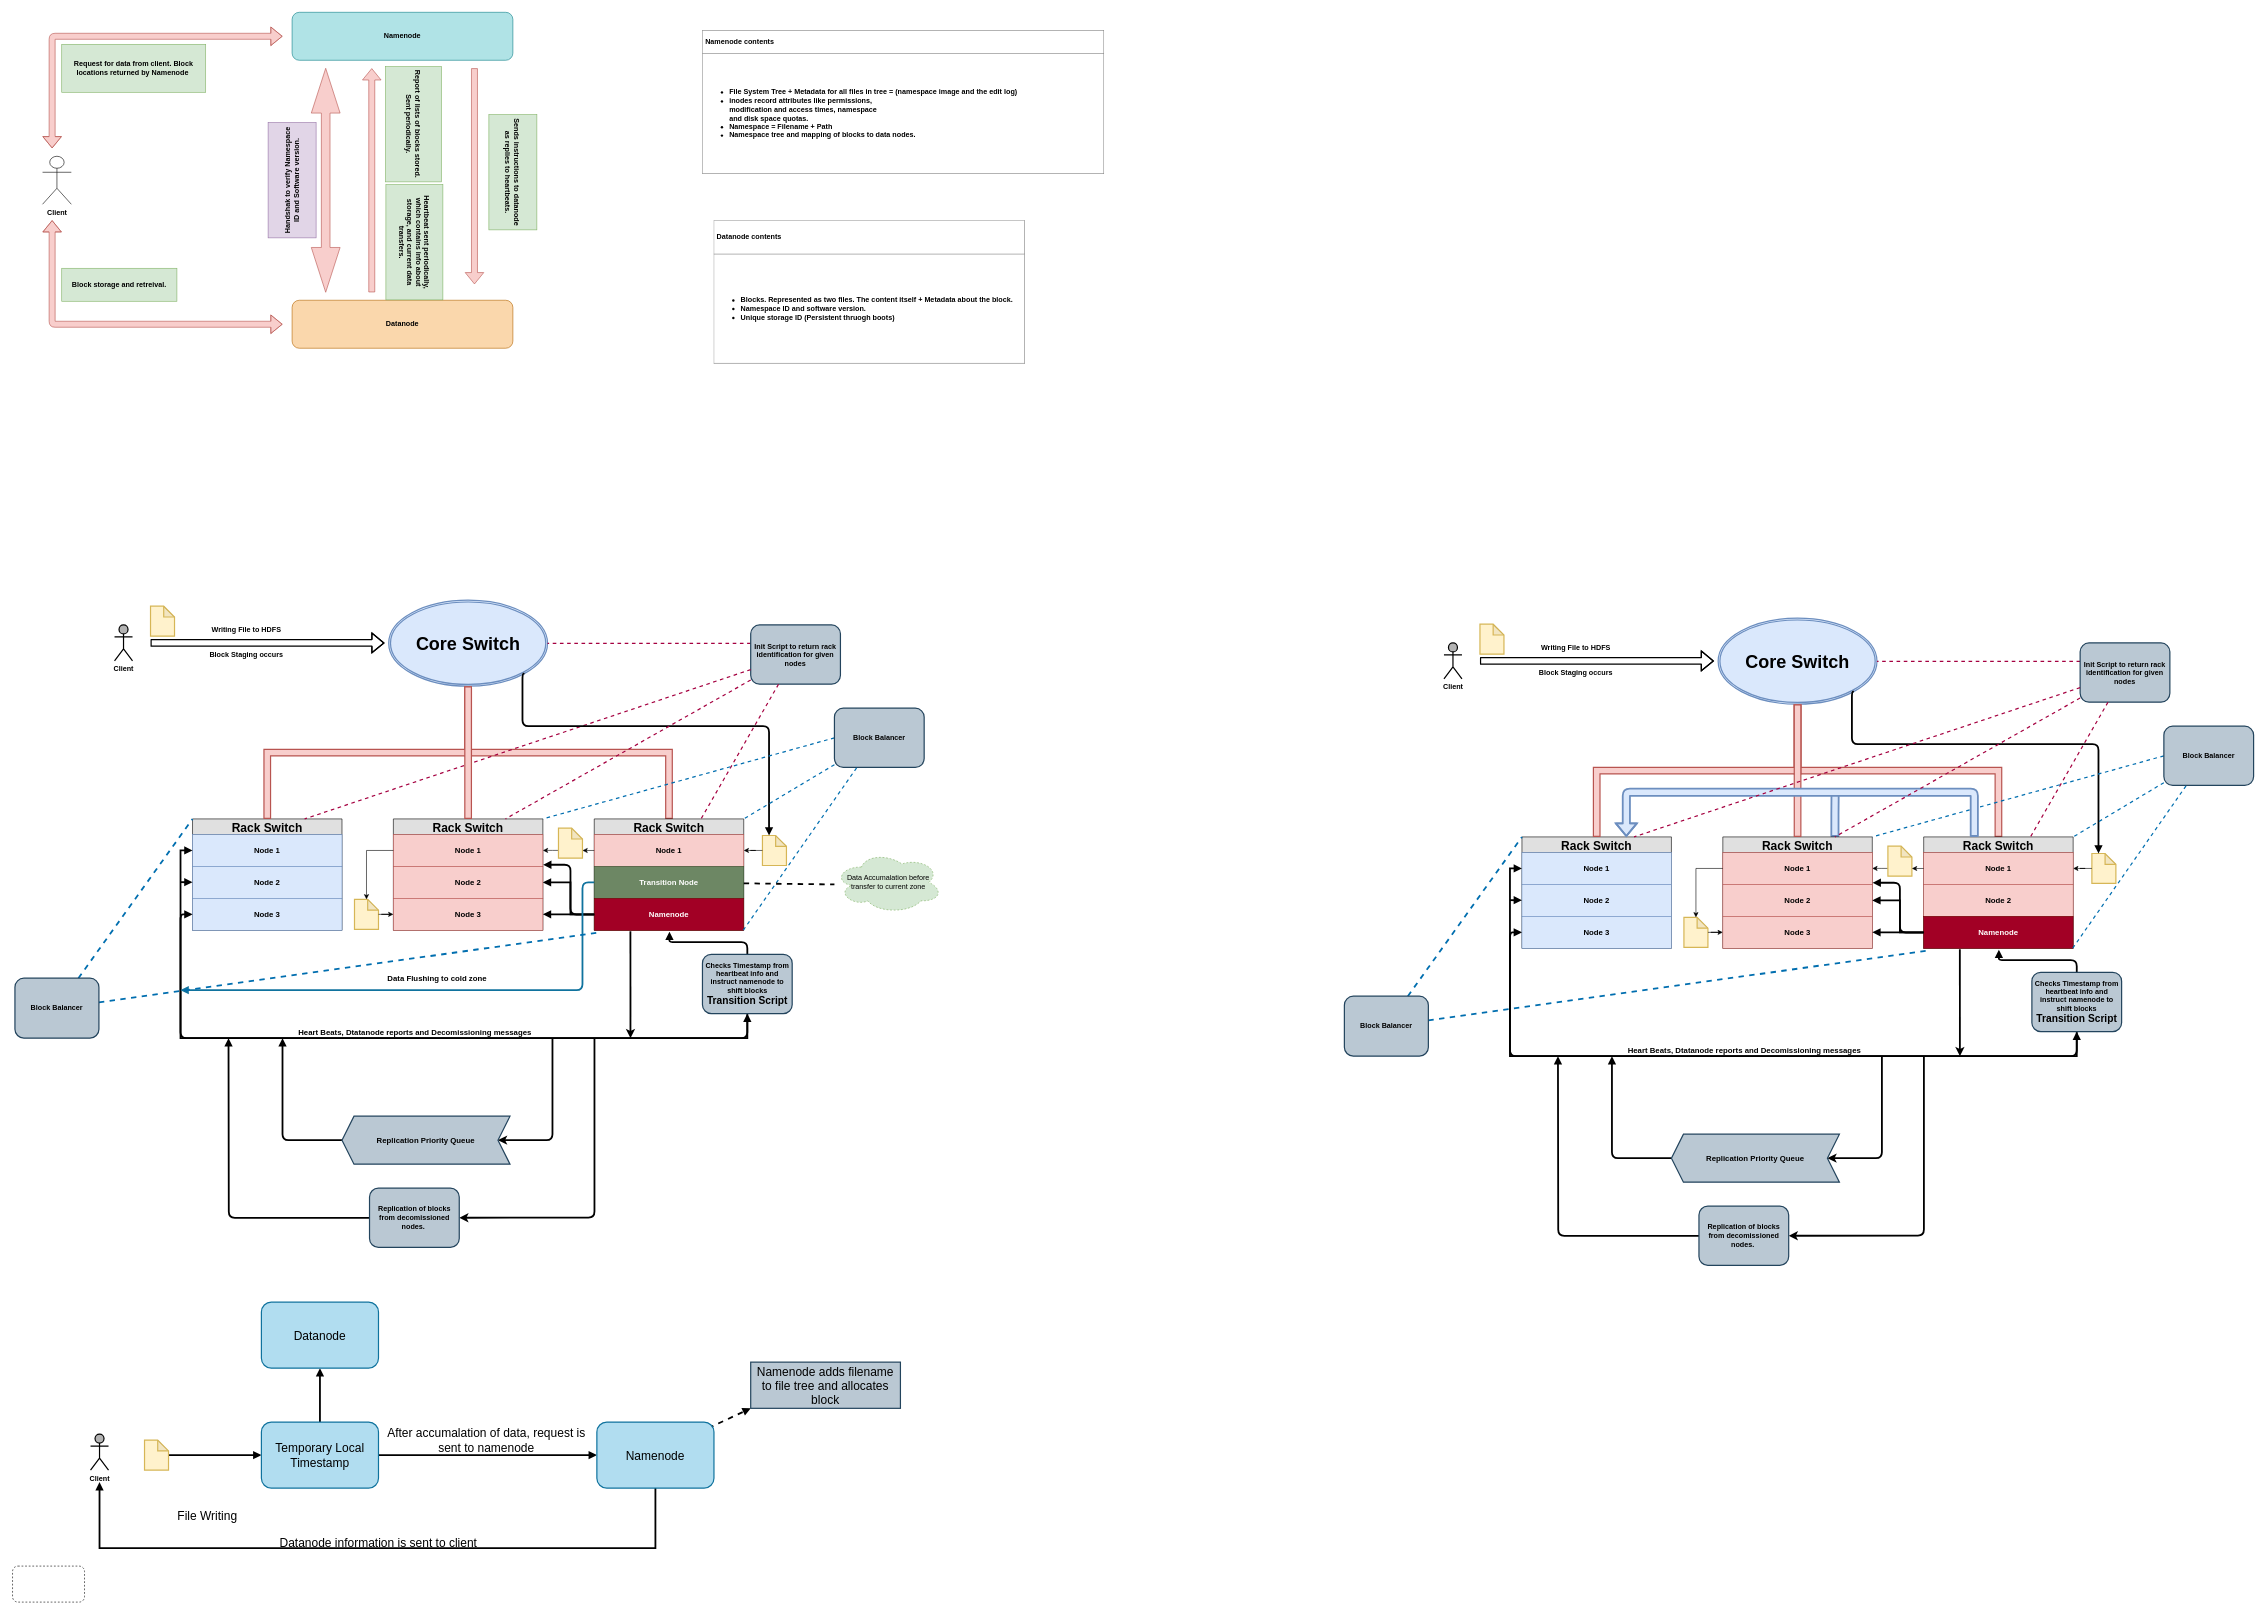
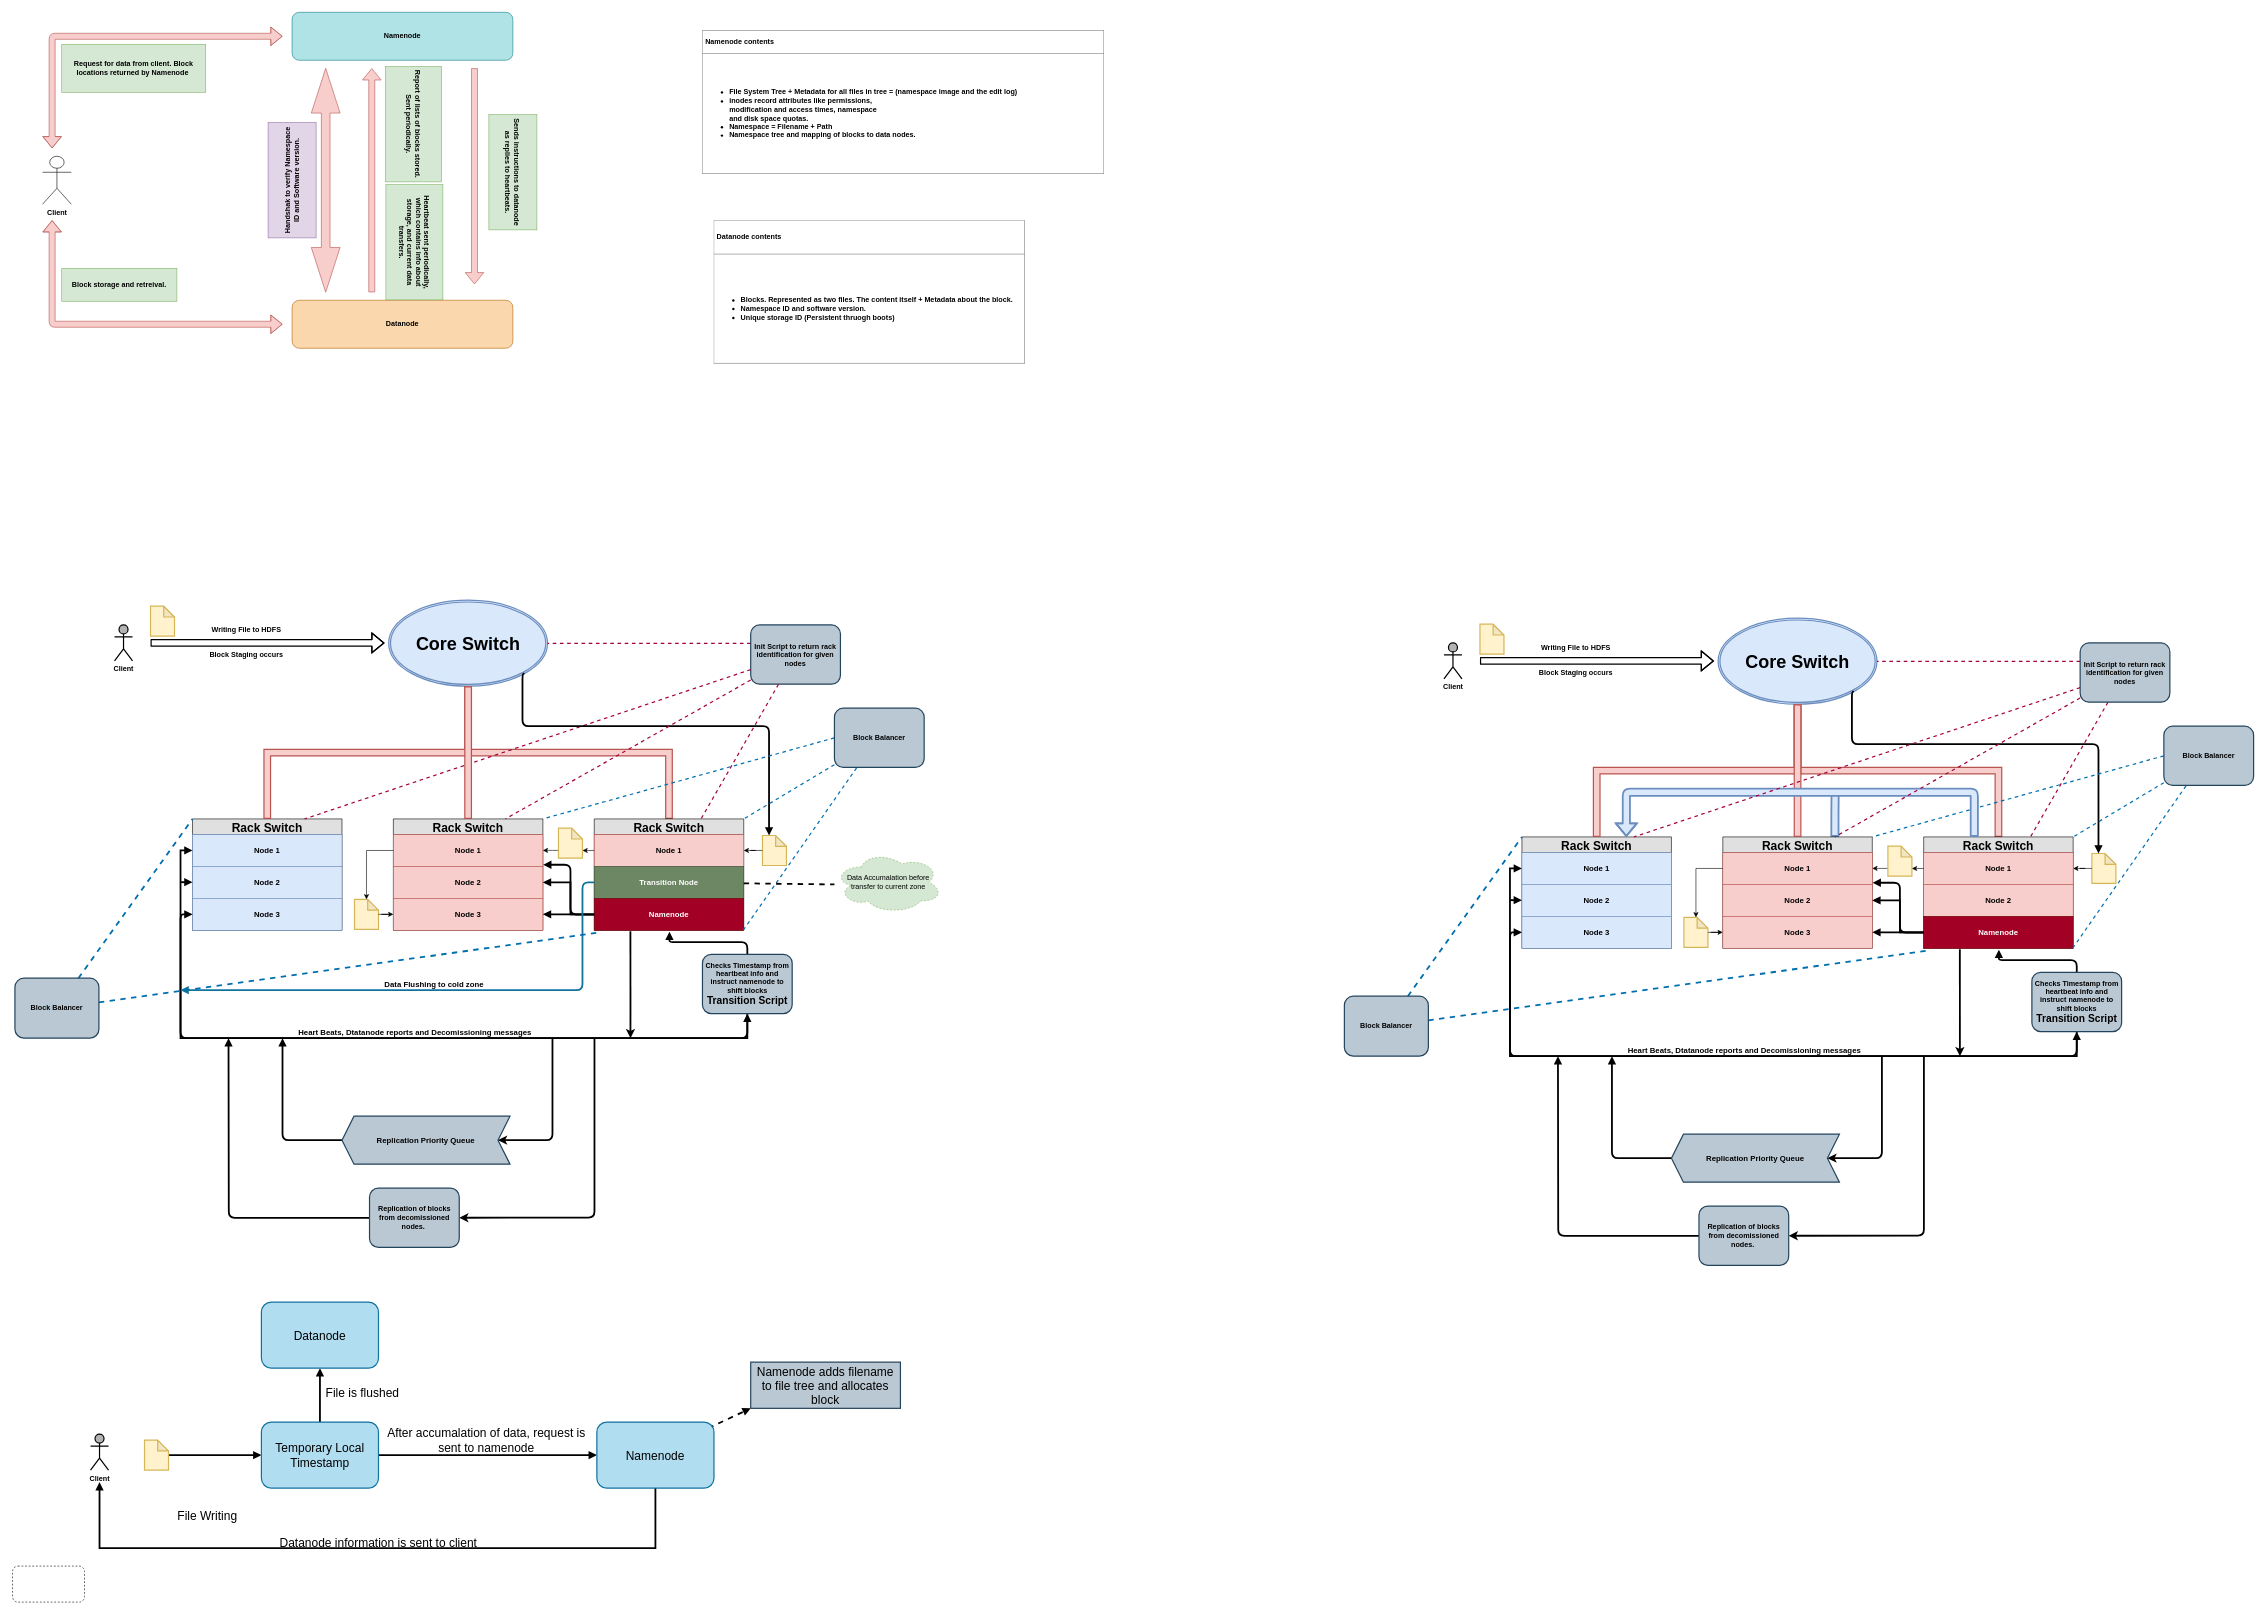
(437, 978) -> (434, 984)
none -> (362, 1392)
